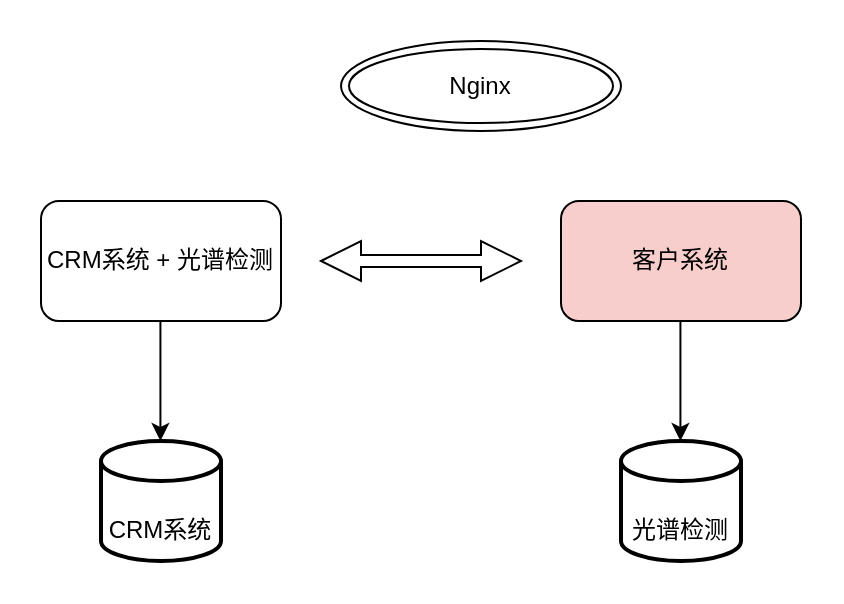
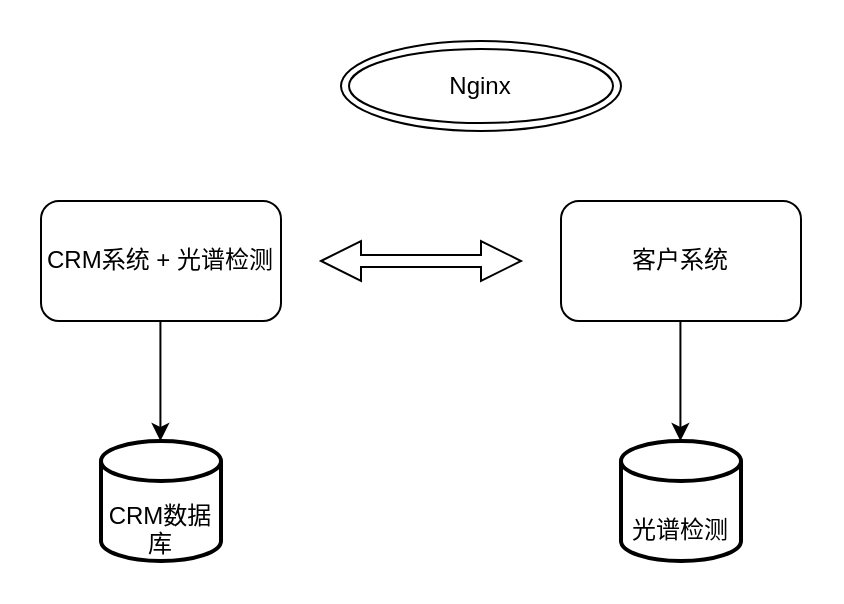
(681, 261) -> (681, 261)
(161, 501) -> (161, 501)
